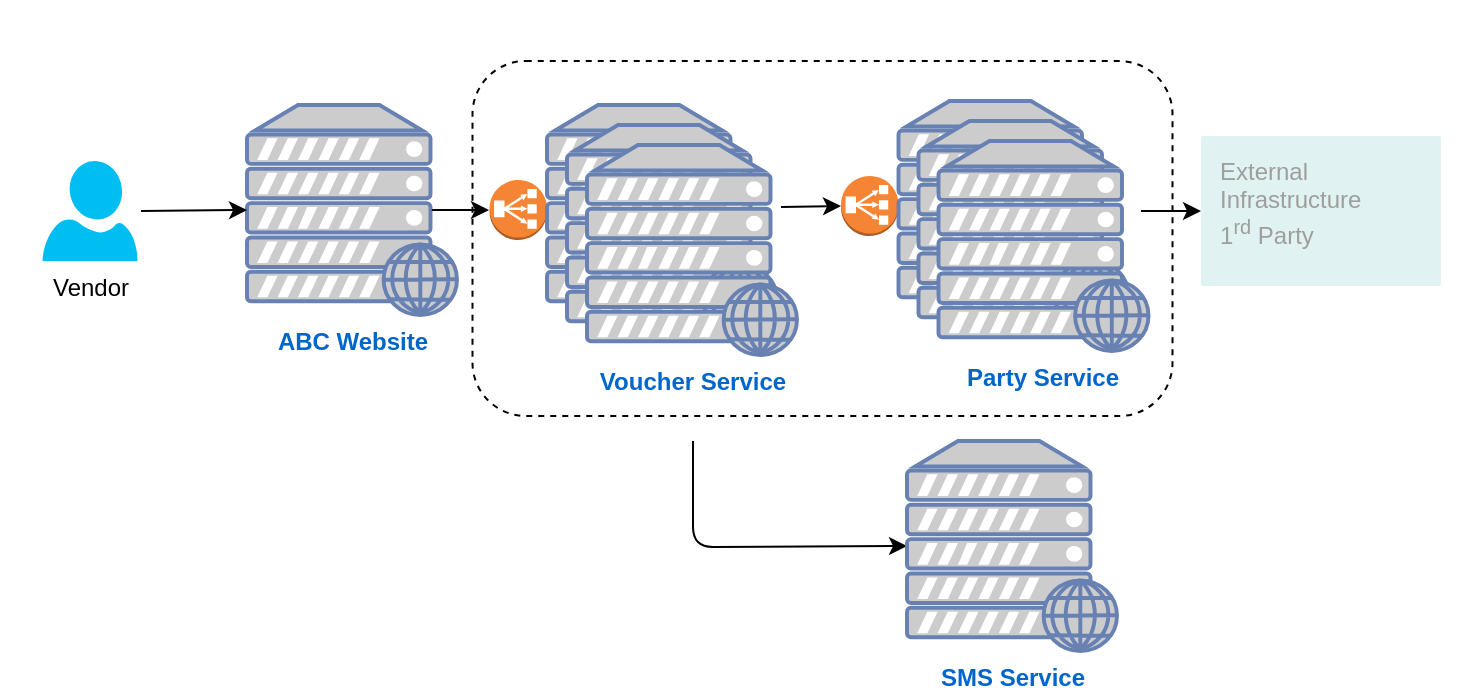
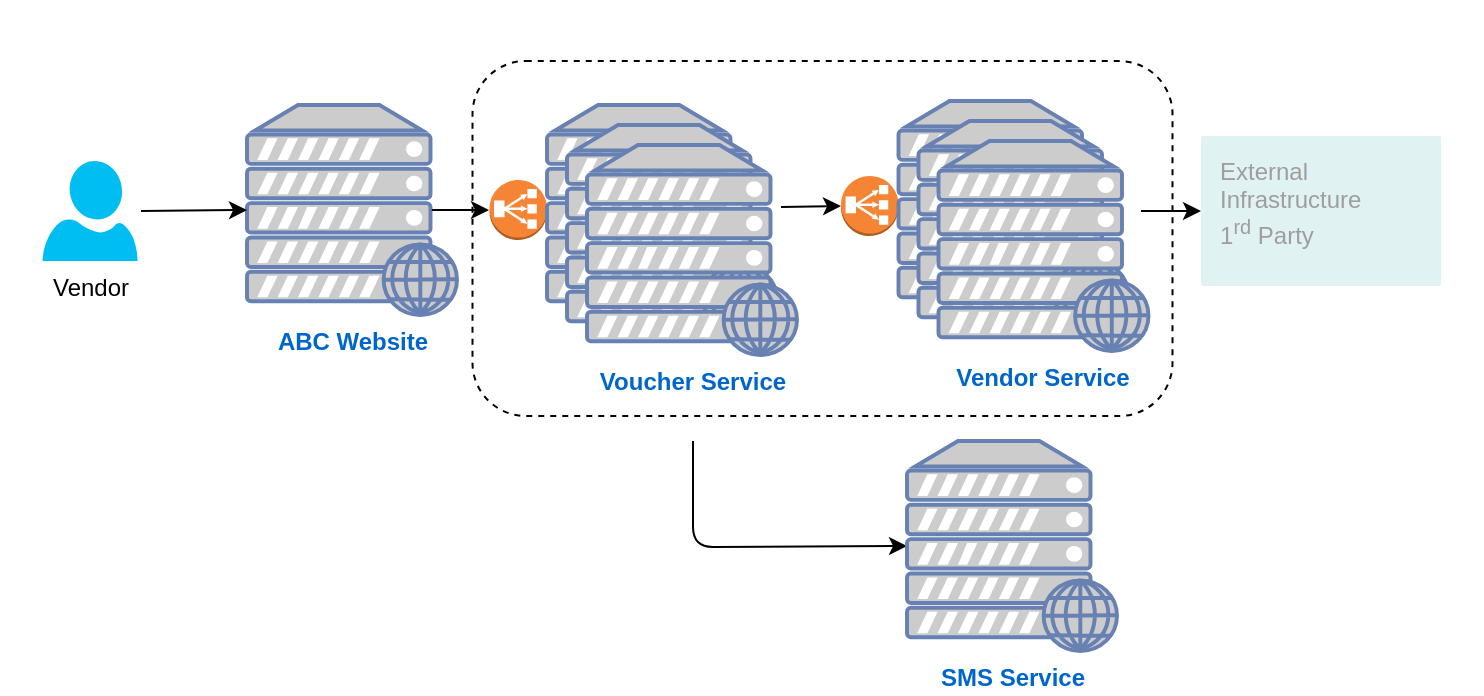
(1044, 379) -> (1044, 379)
